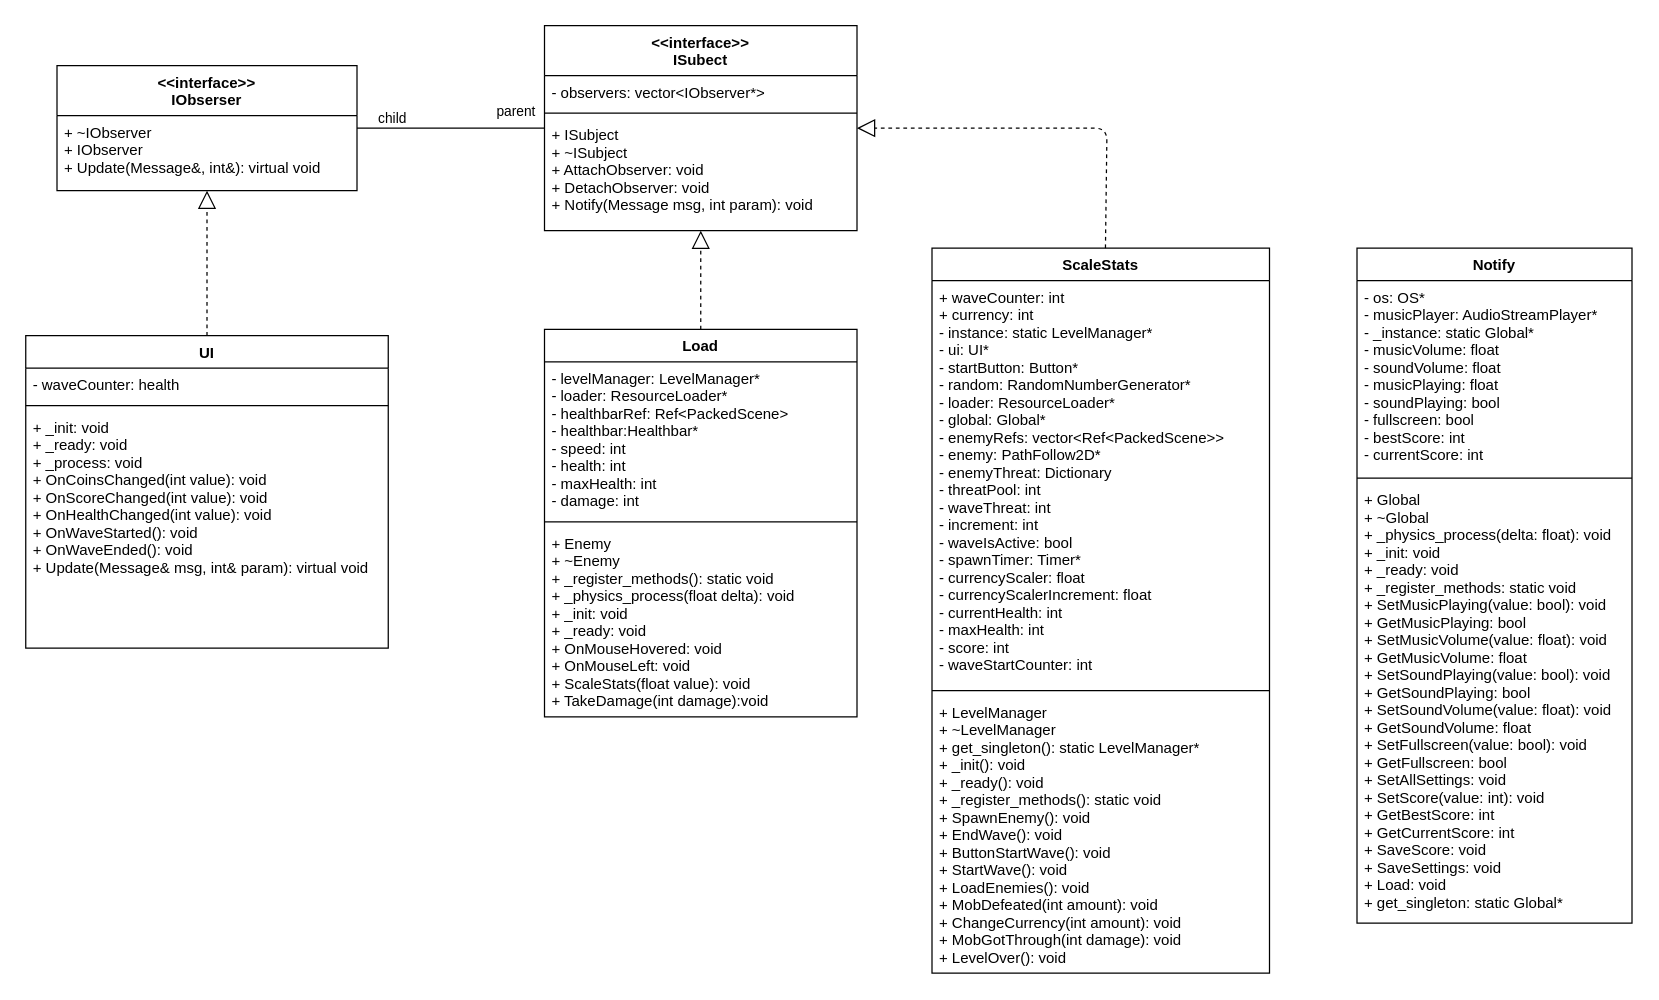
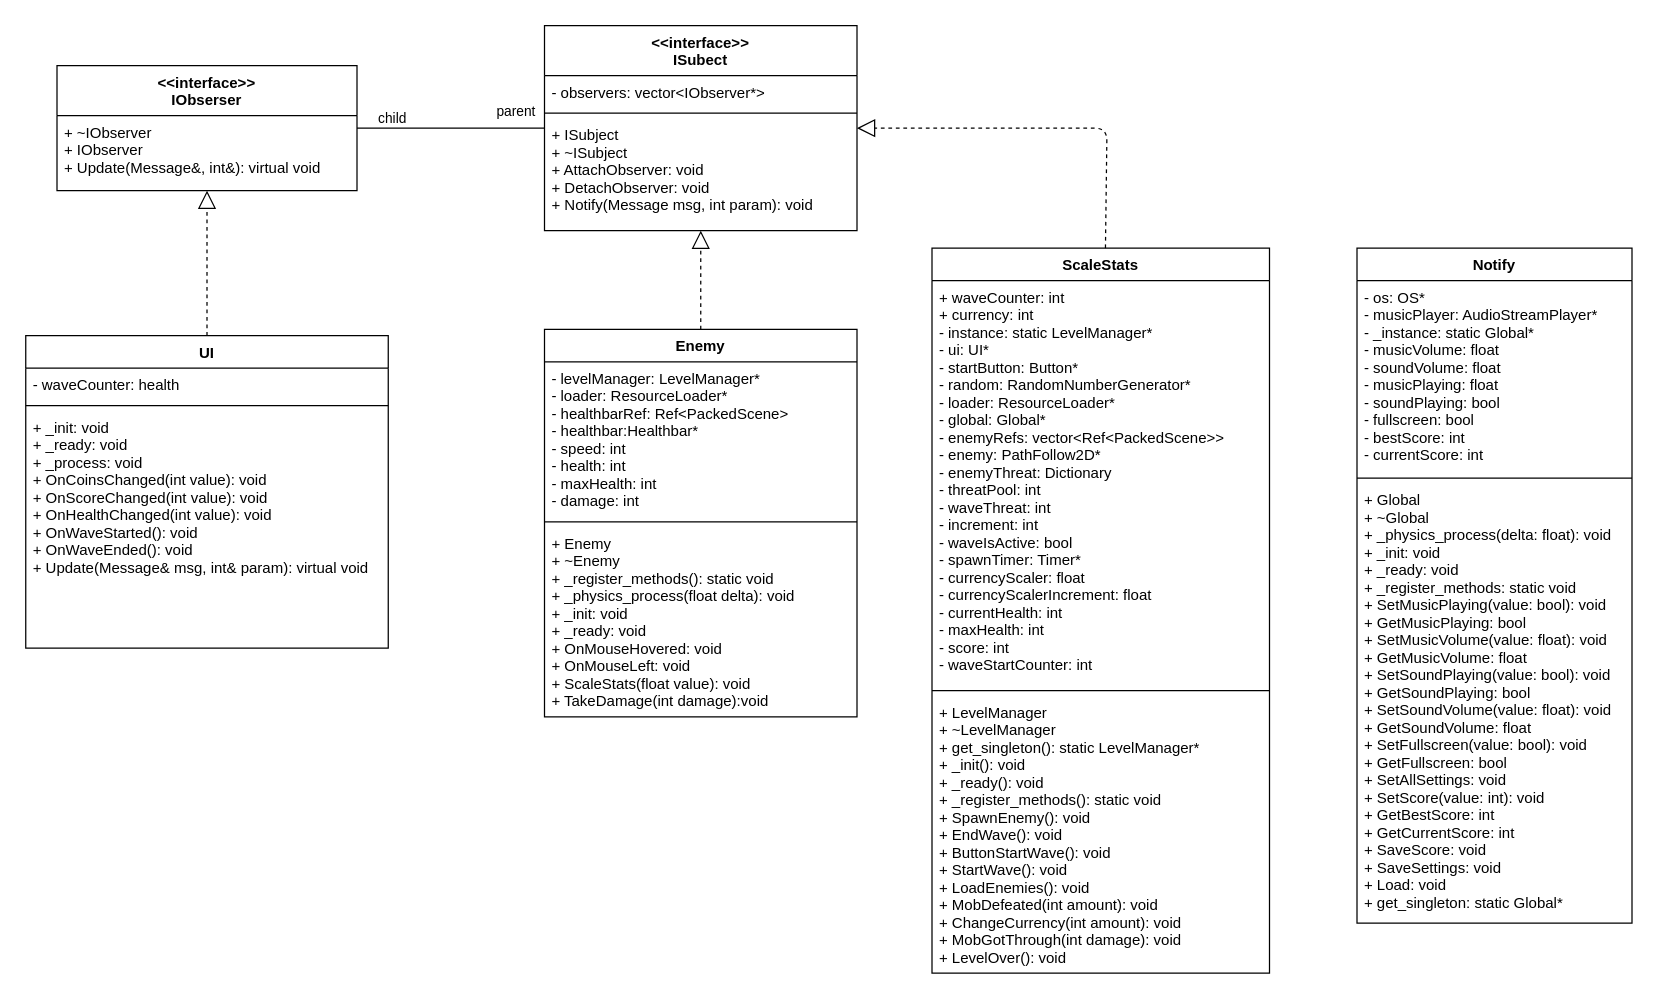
(700, 346) -> (700, 346)
